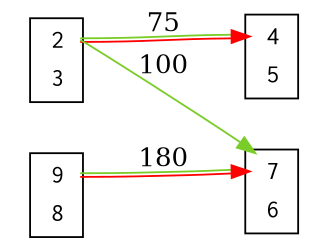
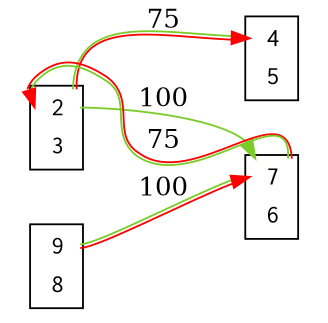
none -> (137, 153)
(164, 160) -> (164, 189)
